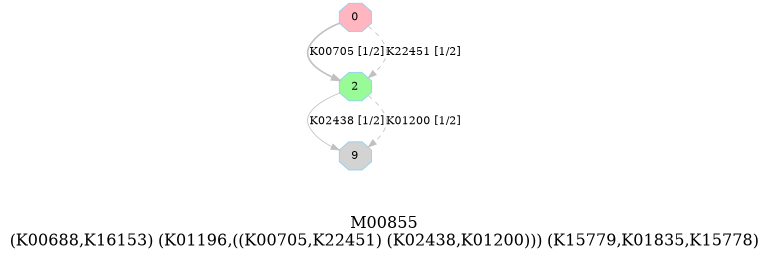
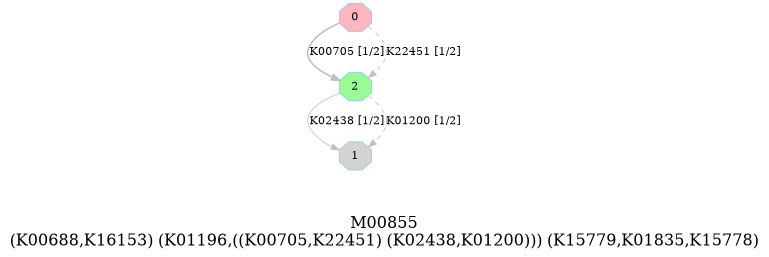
(355, 156) -> (355, 156)
